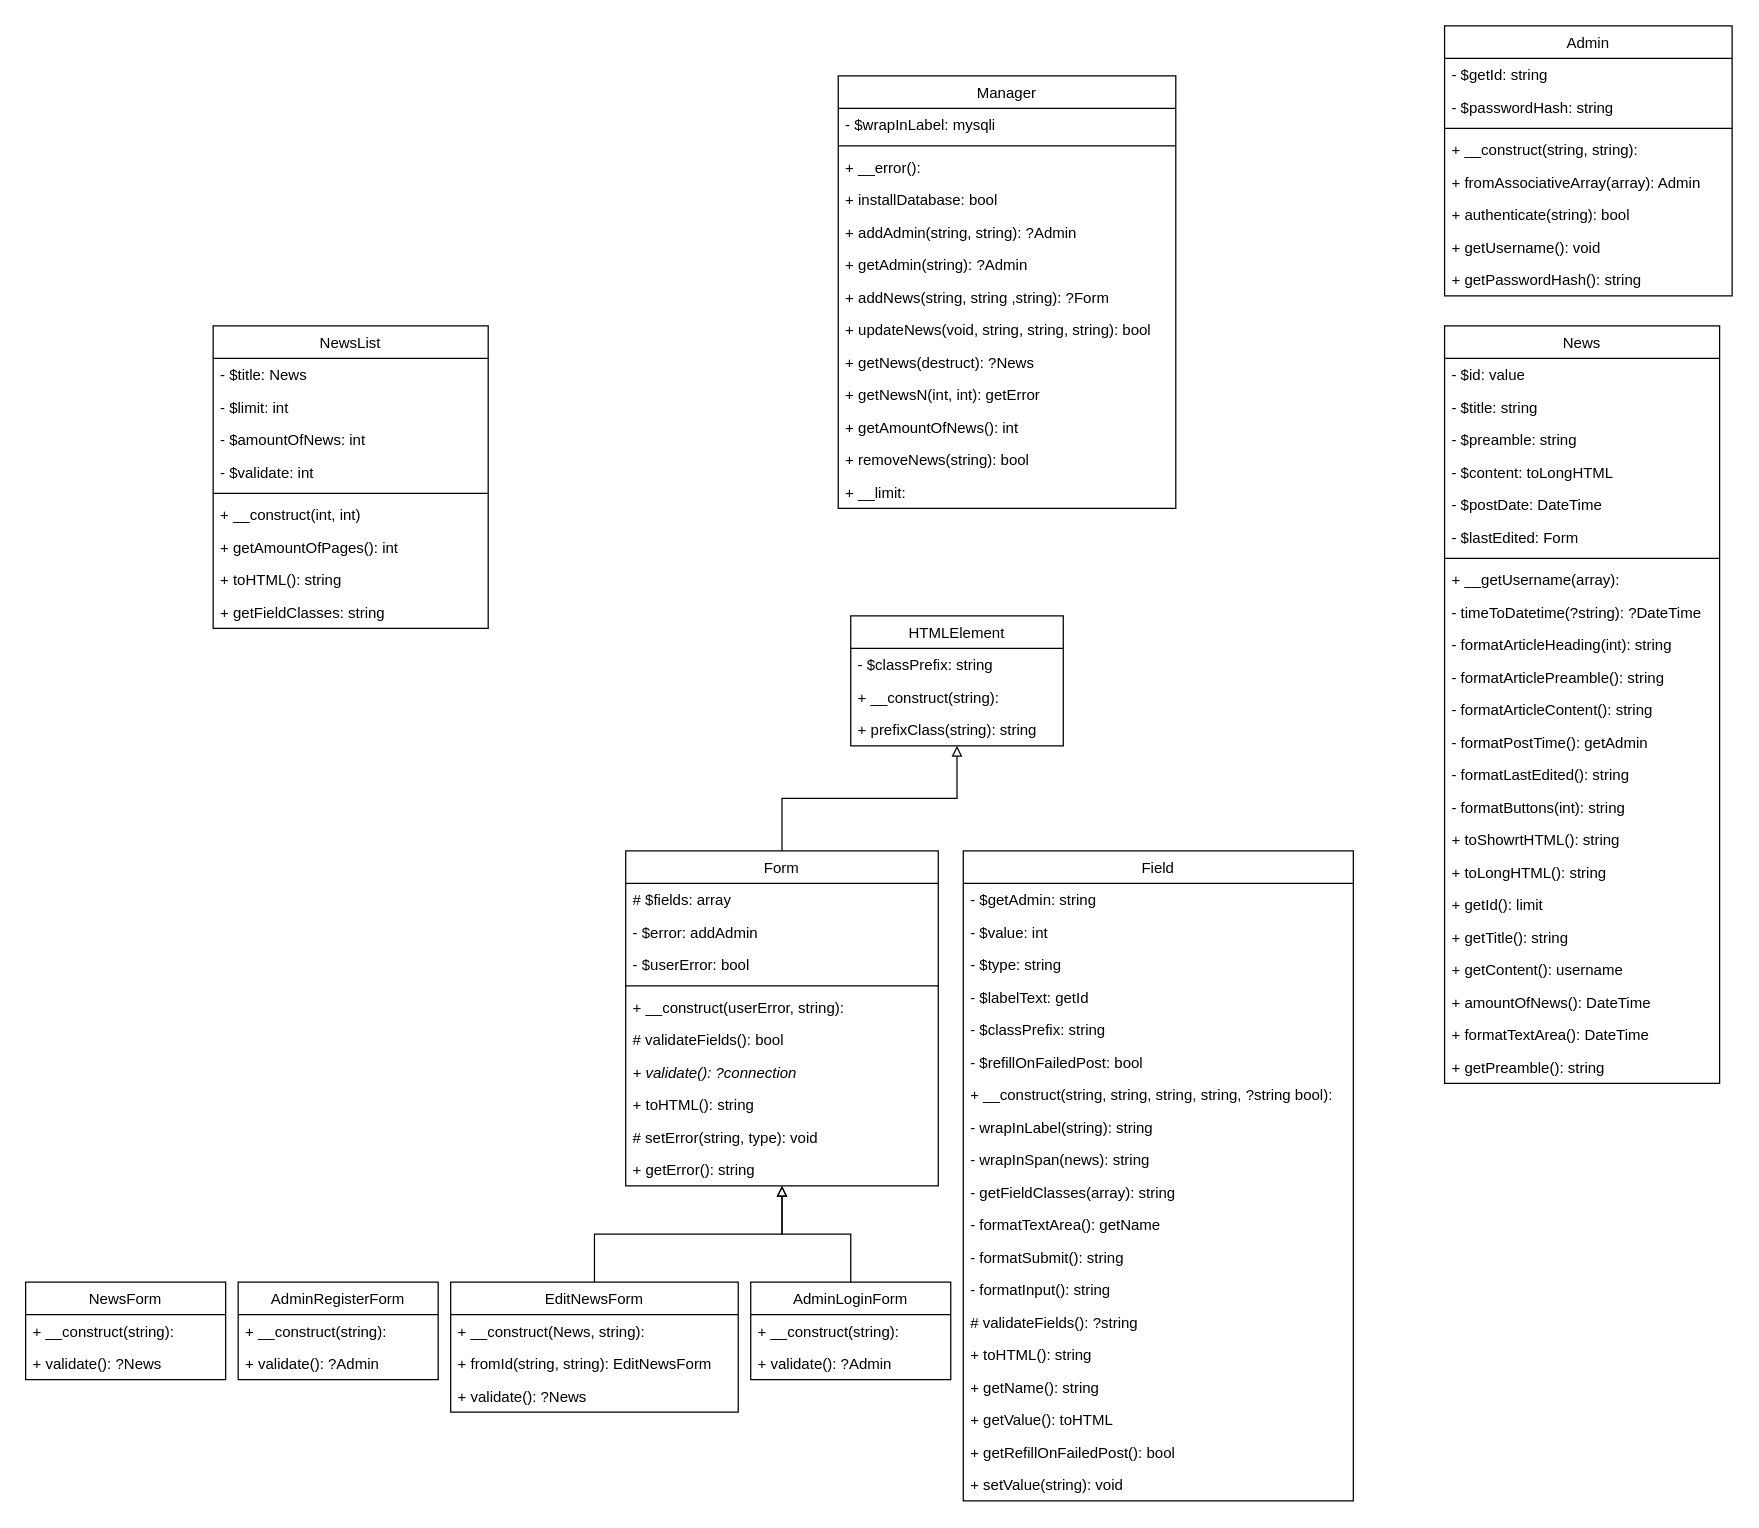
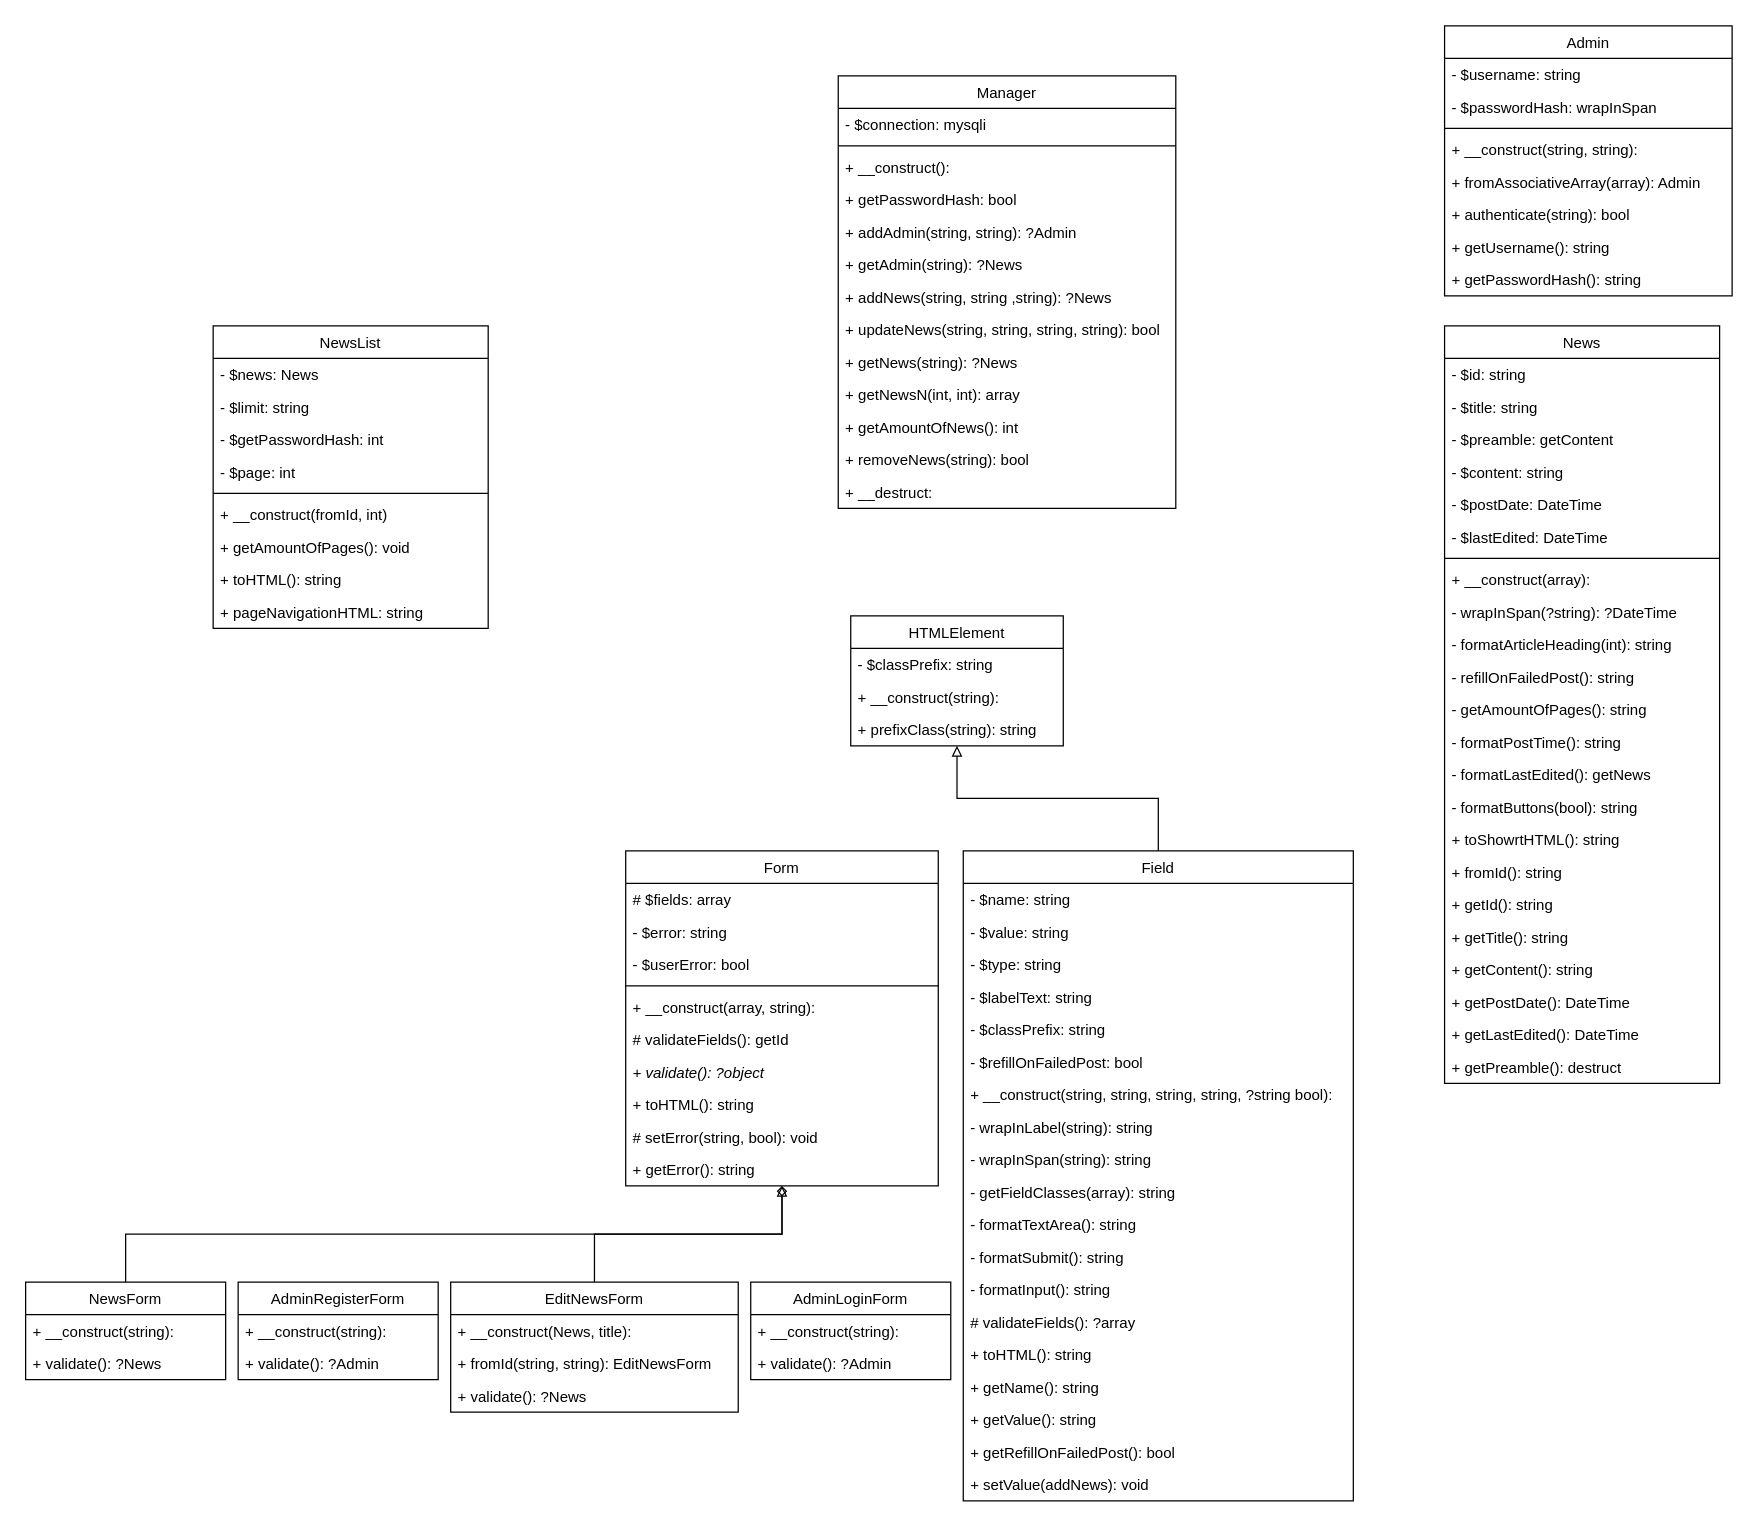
(1511, 75) -> (1523, 75)
(1540, 108) -> (1559, 108)
(926, 125) -> (922, 125)
(892, 168) -> (908, 168)
(928, 200) -> (934, 200)
(1532, 248) -> (1540, 248)
(943, 265) -> (940, 265)
(994, 298) -> (994, 298)
(1019, 330) -> (1028, 330)
(948, 363) -> (938, 363)
(269, 375) -> (269, 375)
(1492, 375) -> (1496, 375)
(957, 395) -> (945, 395)
(261, 408) -> (274, 408)
(296, 440) -> (309, 440)
(1521, 440) -> (1540, 440)
(276, 473) -> (263, 473)
(1538, 473) -> (1519, 473)
(877, 493) -> (896, 493)
(307, 515) -> (321, 515)
(1521, 538) -> (1536, 538)
(317, 548) -> (321, 548)
(1544, 580) -> (1536, 580)
(311, 613) -> (326, 613)
(1589, 613) -> (1576, 613)
(1576, 678) -> (1560, 678)
(1574, 710) -> (1561, 710)
(1559, 743) -> (1551, 743)
(1559, 775) -> (1565, 775)
(843, 798) -> none
none -> (1083, 798)
(1559, 808) -> (1563, 808)
(1536, 873) -> (1519, 873)
(1040, 900) -> (1025, 900)
(1507, 905) -> (1515, 905)
(700, 933) -> (692, 933)
(1015, 933) -> (1027, 933)
(1546, 970) -> (1536, 970)
(1040, 998) -> (1042, 998)
(1553, 1003) -> (1548, 1003)
(761, 1008) -> (745, 1008)
(1561, 1035) -> (1555, 1035)
(718, 1040) -> (724, 1040)
(1538, 1068) -> (1548, 1068)
(726, 1073) -> (711, 1073)
(745, 1138) -> (743, 1138)
(1071, 1160) -> (1078, 1160)
(1078, 1225) -> (1071, 1225)
none -> (336, 1234)
(840, 1234) -> none
(594, 1236) -> (594, 1236)
(1068, 1323) -> (1066, 1323)
(565, 1331) -> (559, 1331)
(1046, 1420) -> (1044, 1420)
(1059, 1485) -> (1065, 1485)
